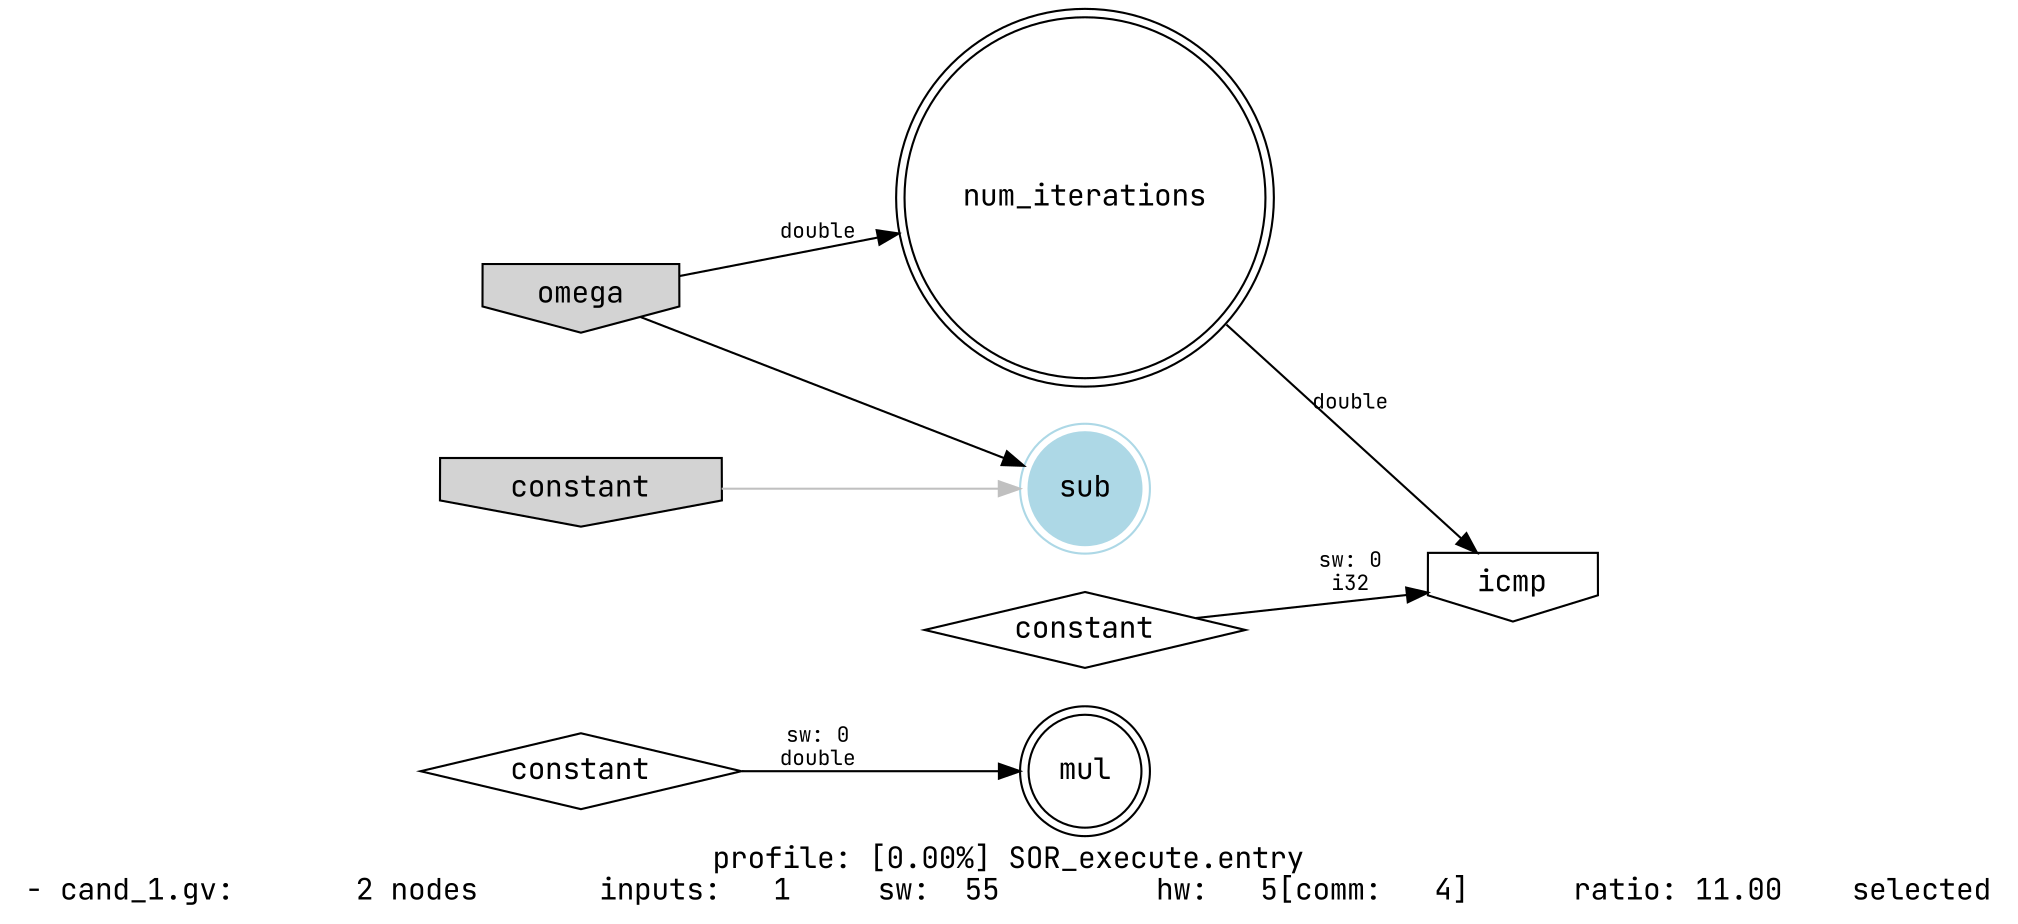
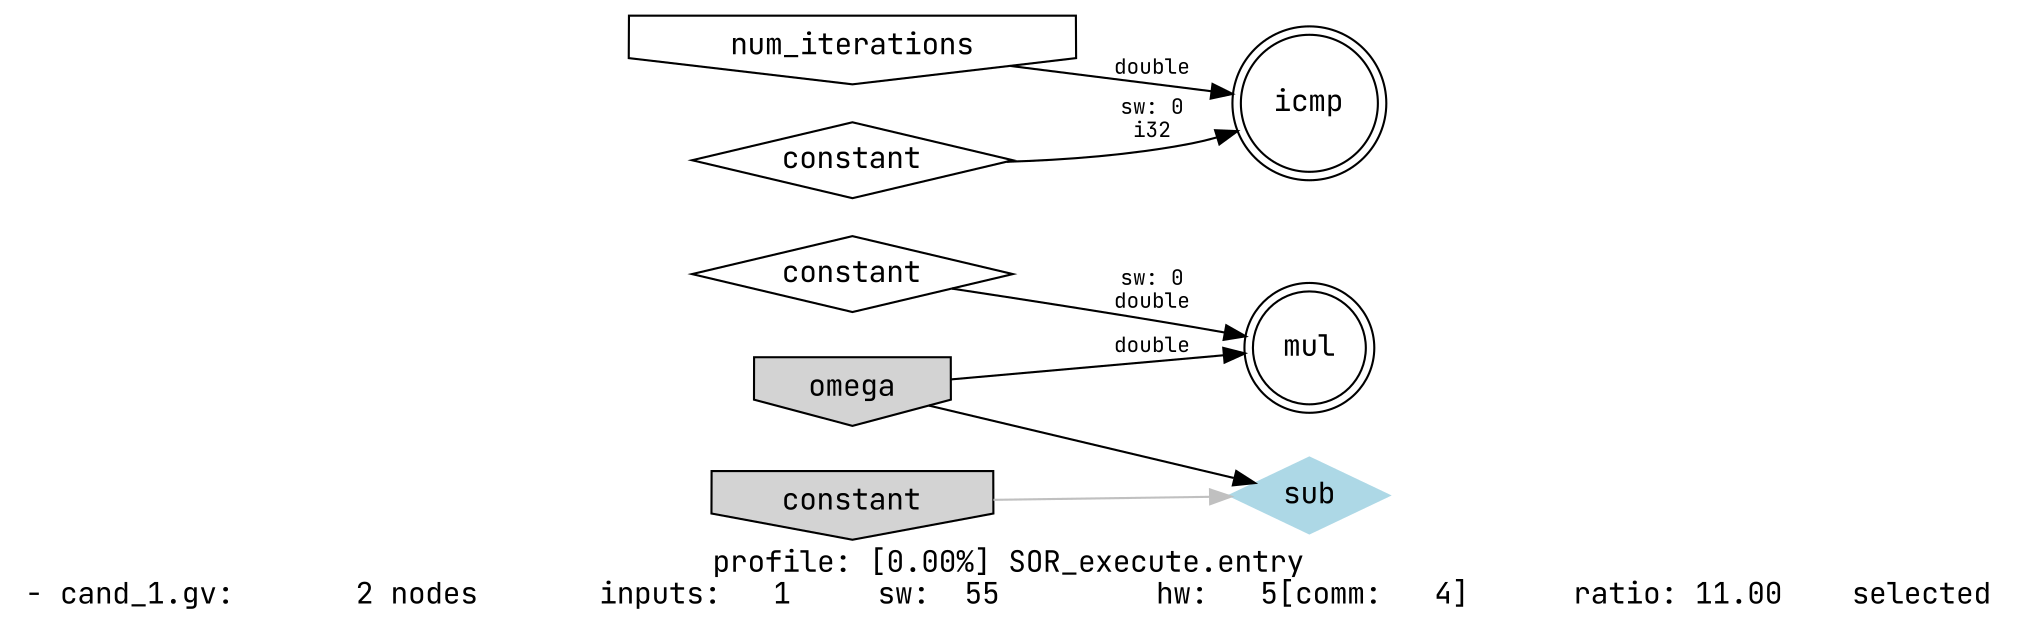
(1085, 198) -> (852, 46)
(779, 257) -> (1087, 367)
(1085, 489) -> (1309, 495)
(1513, 584) -> (1309, 103)
